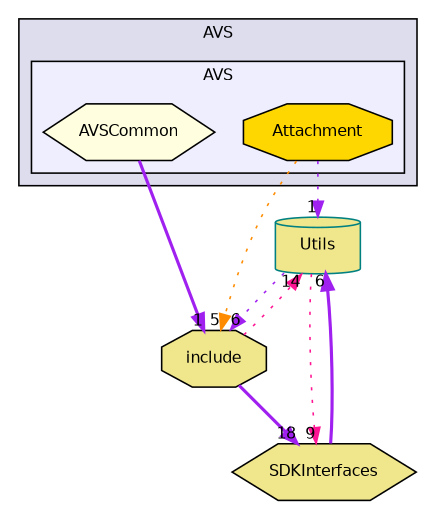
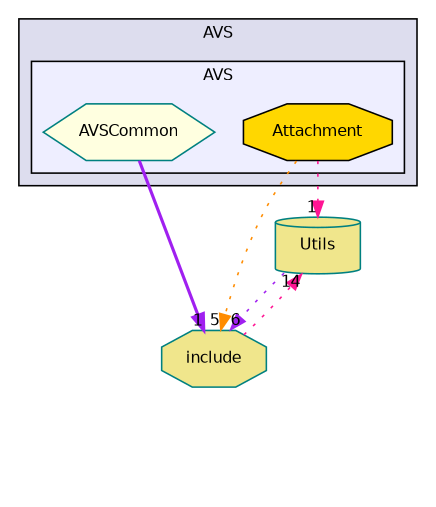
(129, 132) -> (129, 132)
(318, 181) -> (318, 181)
(214, 359) -> (214, 359)
(324, 472) -> none
